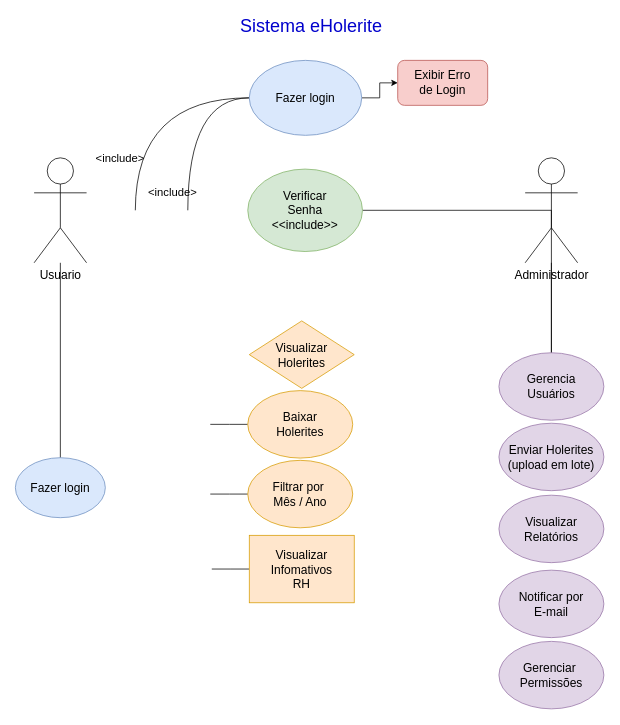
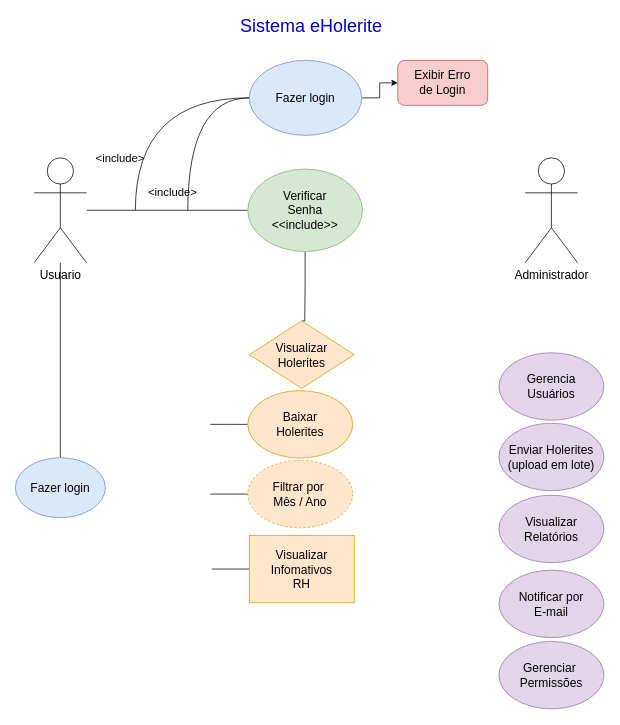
(456, 210) -> (168, 210)
none -> (305, 287)
(552, 353) -> none
(300, 494) -> (300, 494)
